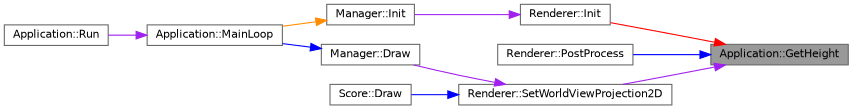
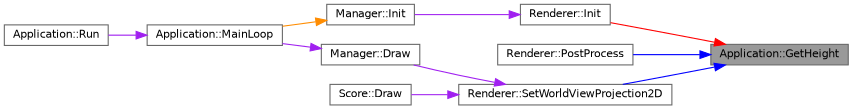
(296, 45) -> (296, 45)
(669, 76) -> (669, 76)
(430, 95) -> (430, 95)
